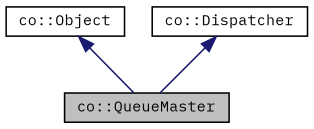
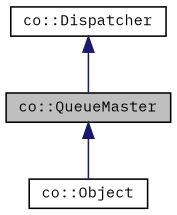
(112, 70) -> (88, 159)
